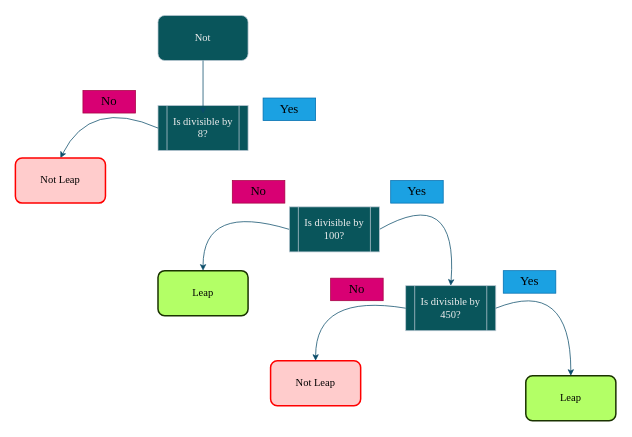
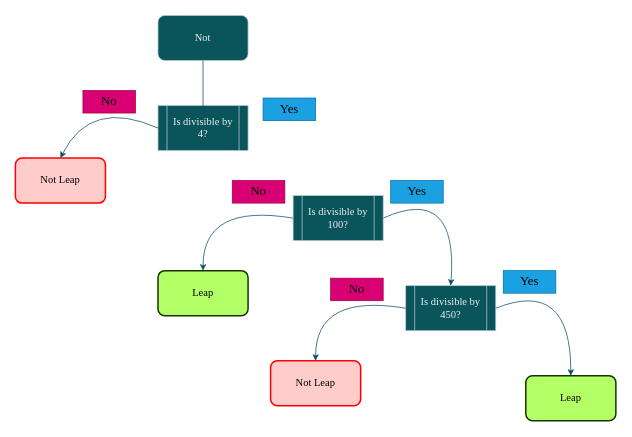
(203, 128) -> (203, 128)
(334, 229) -> (338, 218)
